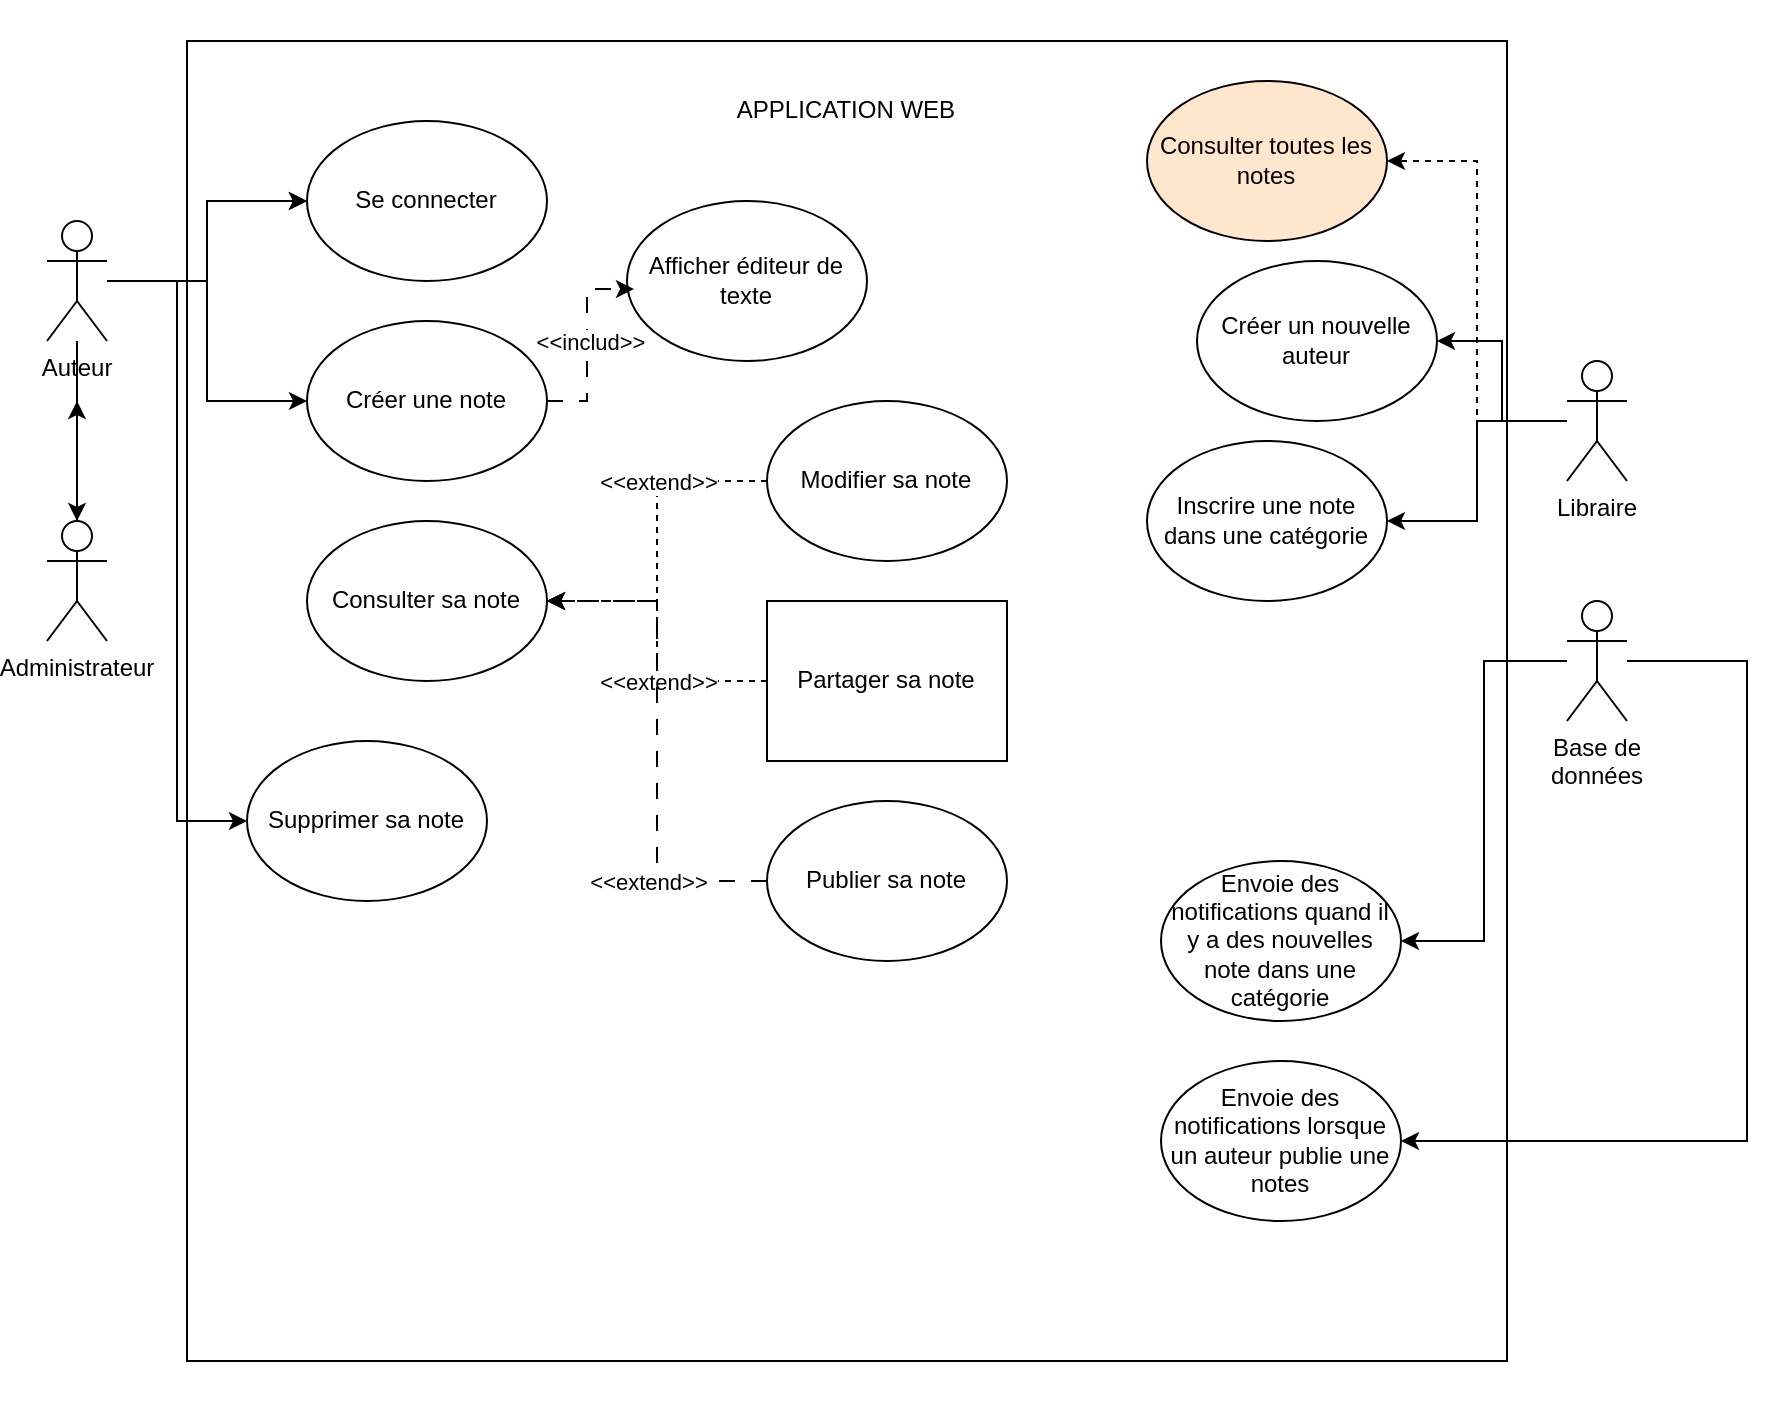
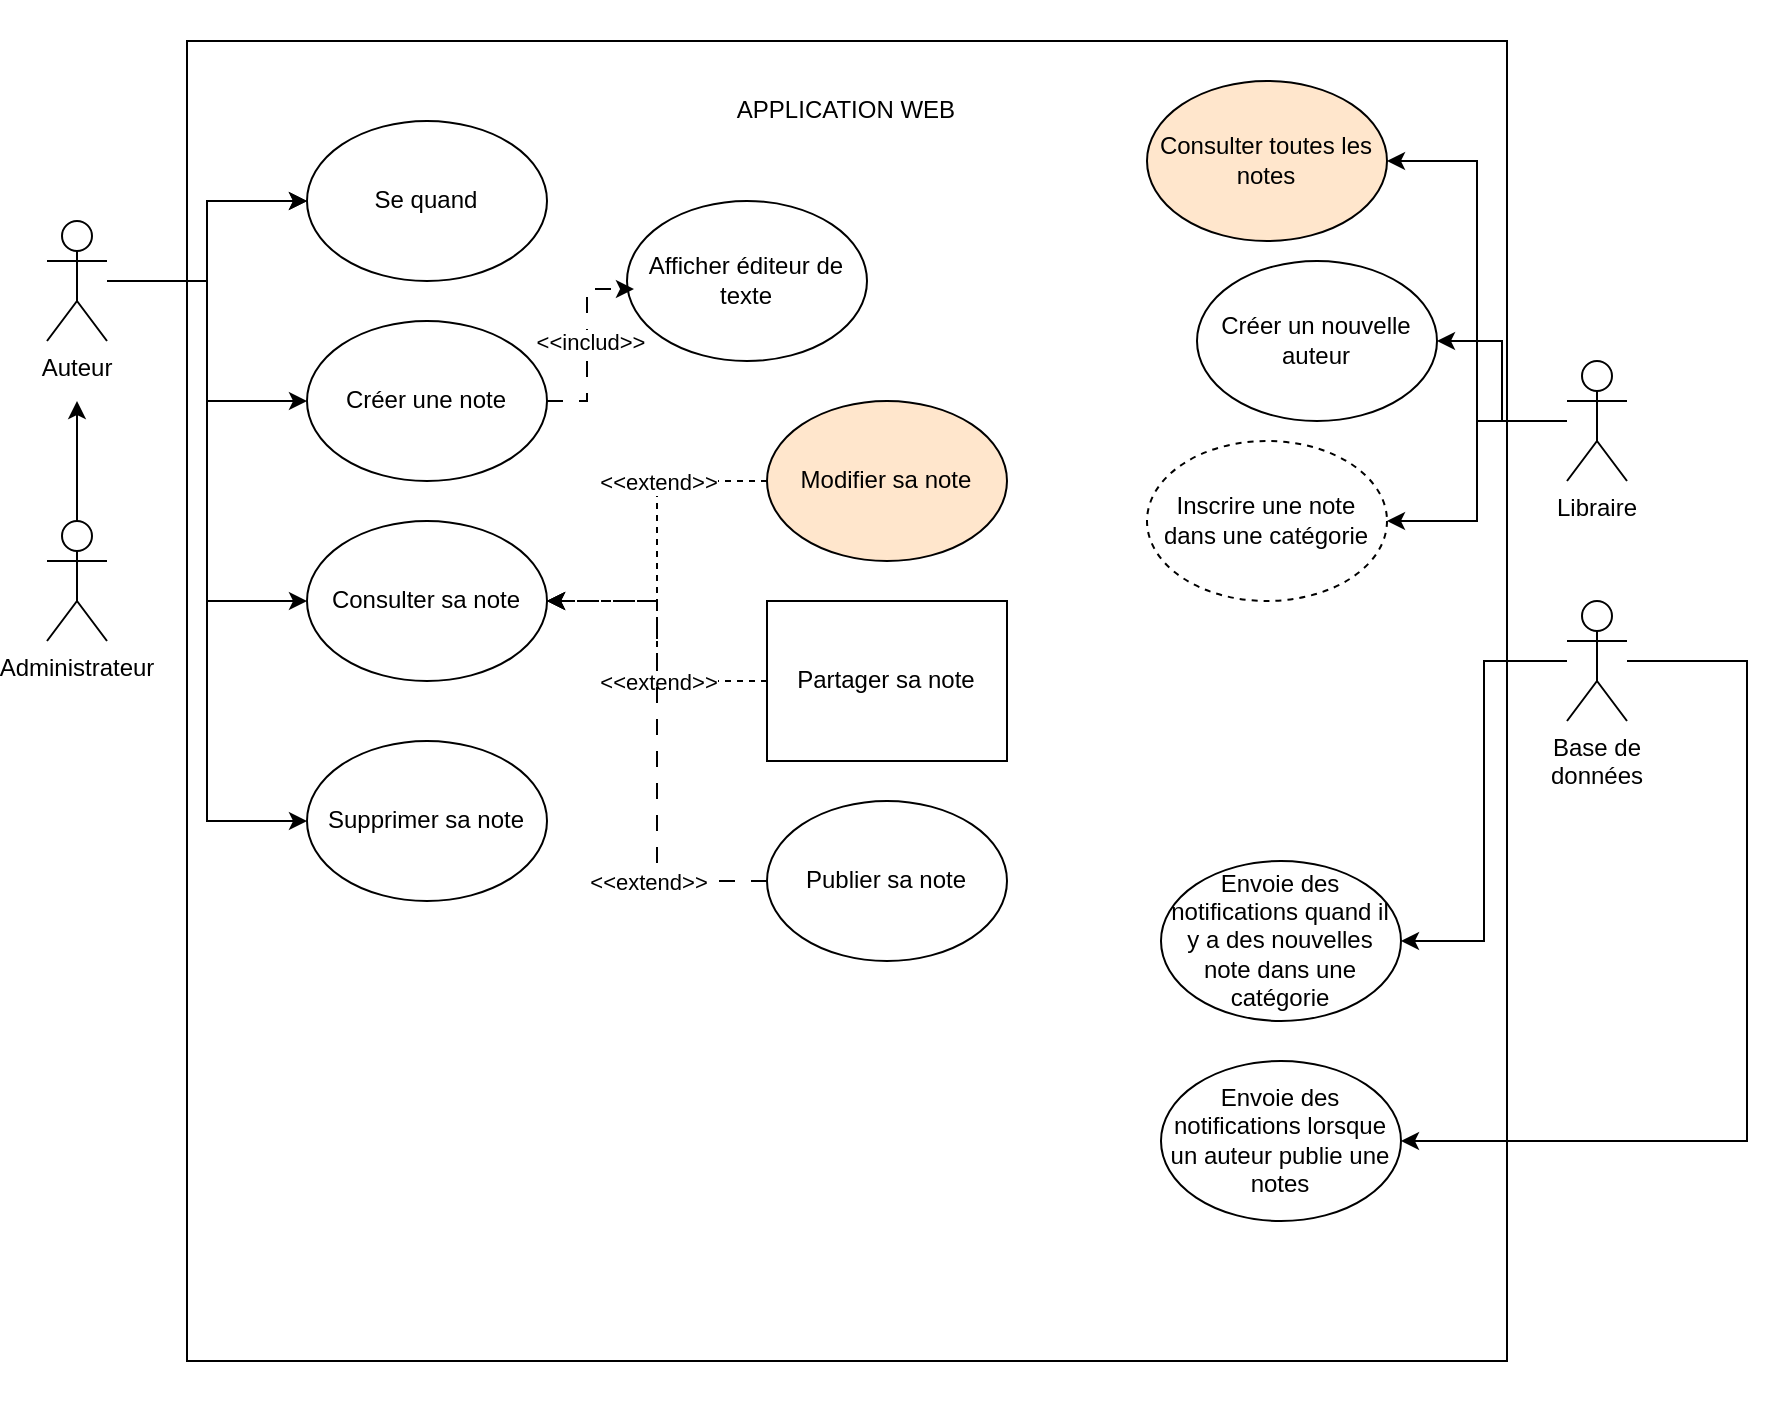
(427, 201) -> (427, 201)
(1477, 253) -> (1477, 253)
(77, 372) -> (252, 601)
(887, 481) -> (887, 481)
(1267, 521) -> (1267, 521)
(367, 821) -> (427, 821)
